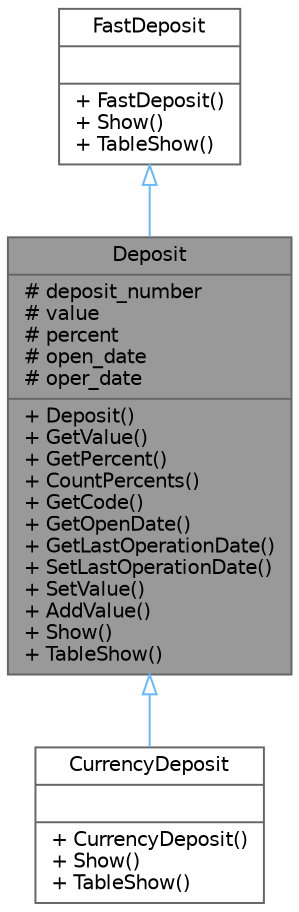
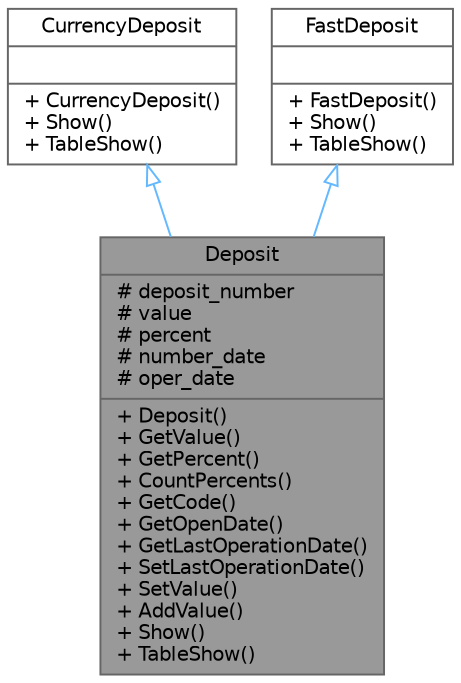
(86, 357) -> (191, 357)
(150, 721) -> (162, 210)
